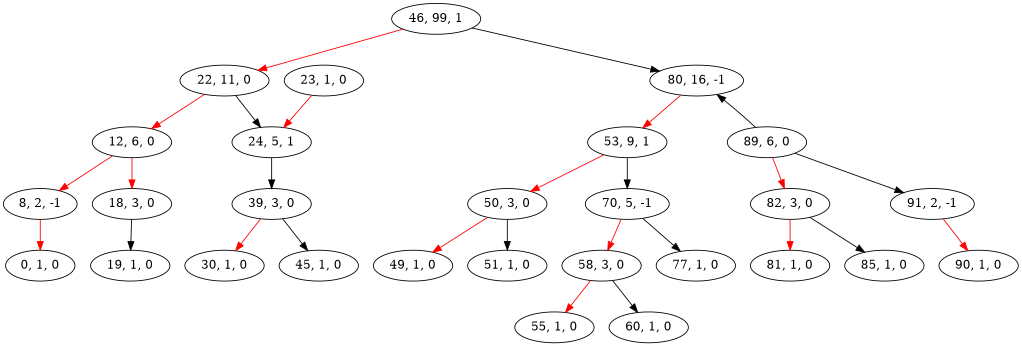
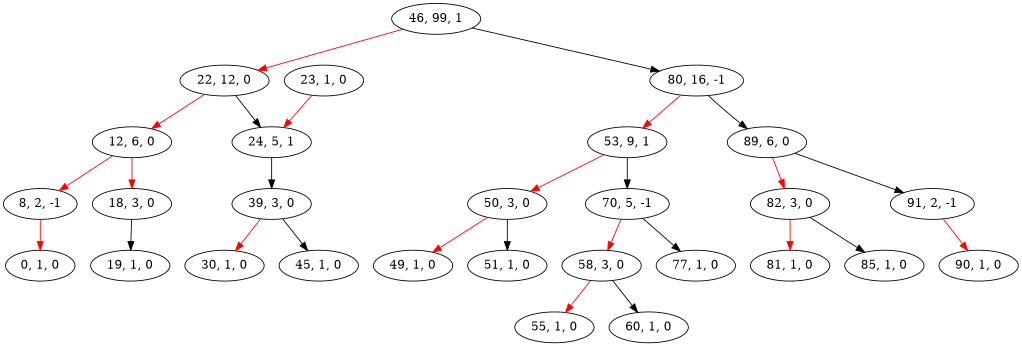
(225, 81) -> (225, 81)
(740, 113) -> (724, 110)
